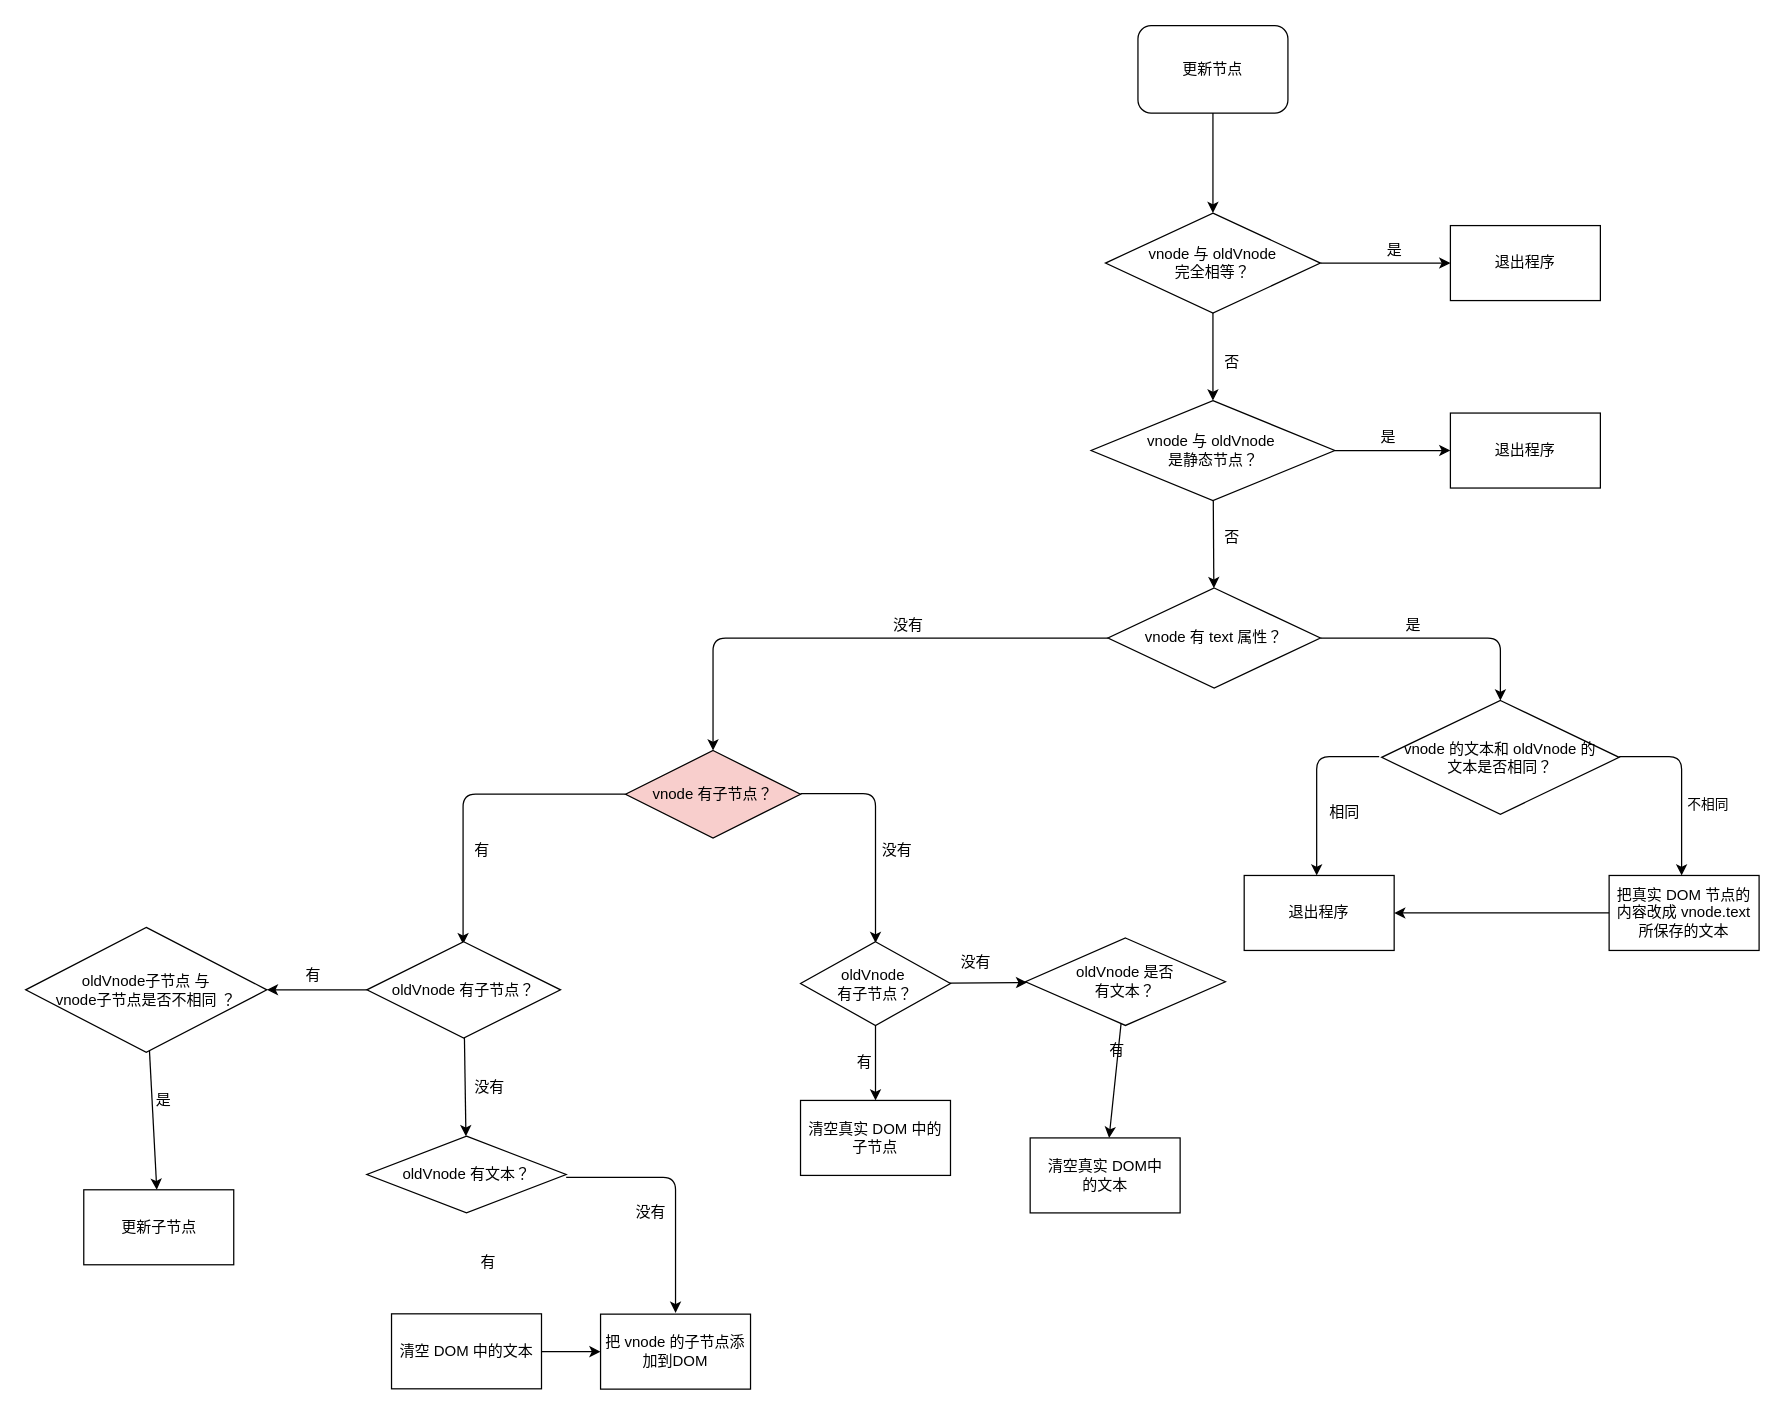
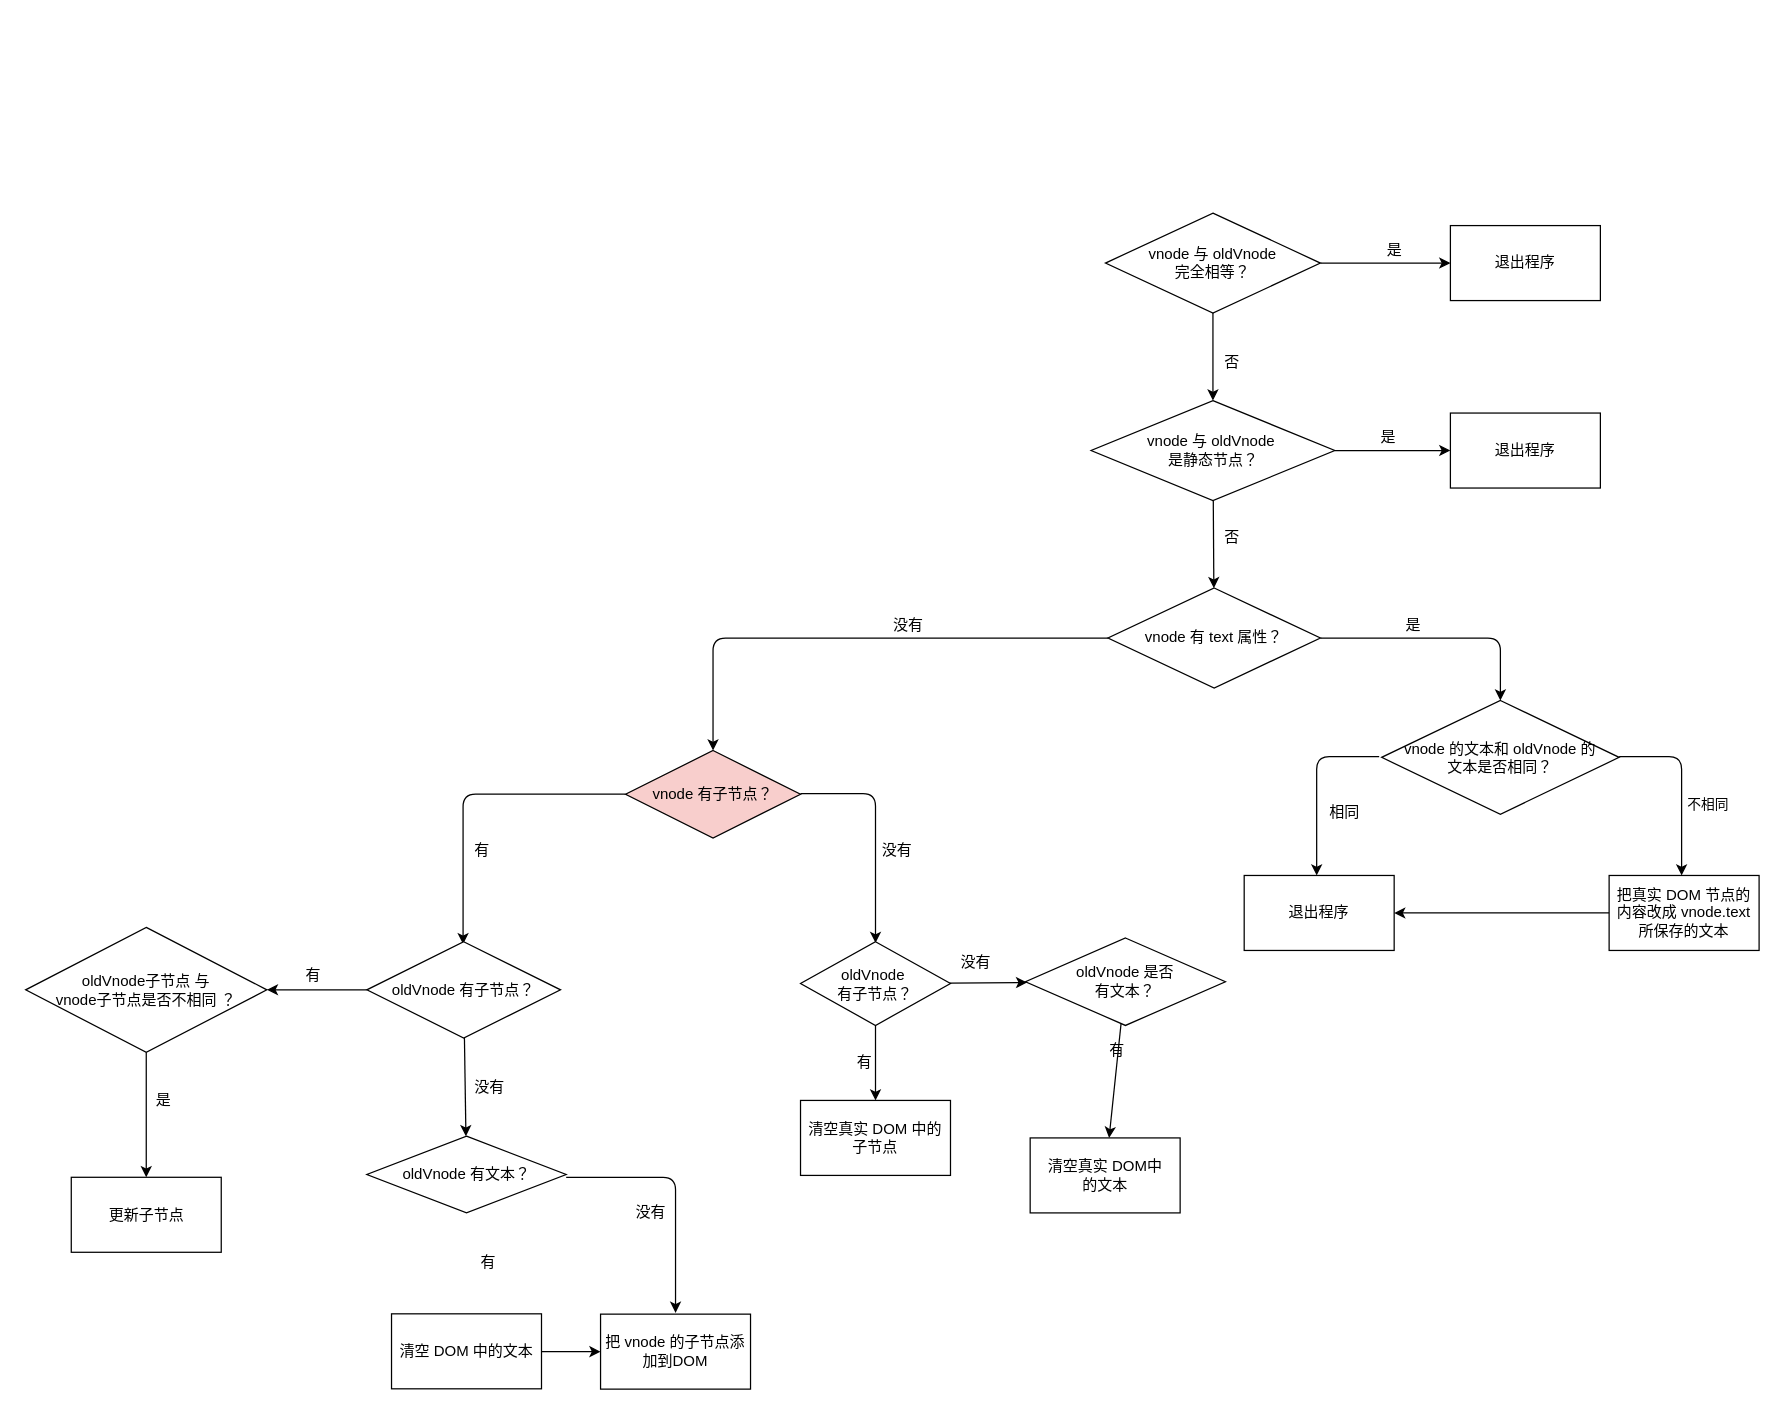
(1213, 69) -> none
(1213, 159) -> none
(159, 1228) -> (146, 1215)
